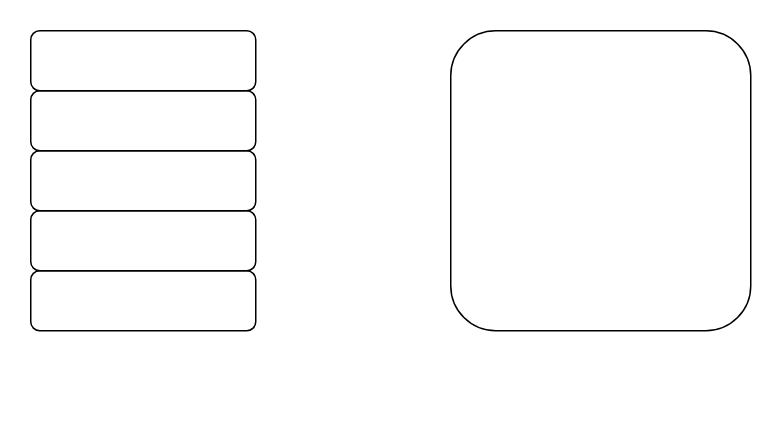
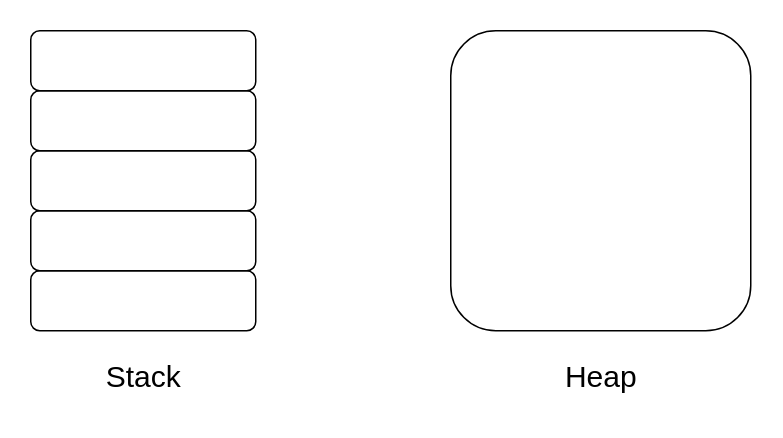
none -> (143, 376)
none -> (601, 376)
